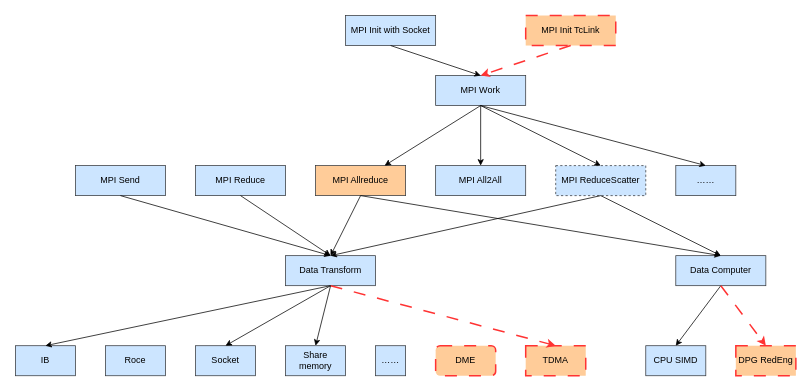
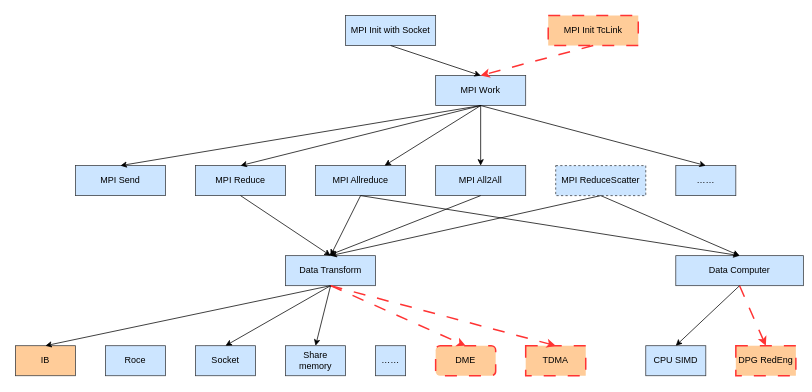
(570, 30) -> (593, 30)
(540, 135) -> none
none -> (294, 136)
none -> (359, 136)
(360, 180) -> (360, 180)
none -> (408, 224)
(223, 225) -> none
(720, 270) -> (739, 270)
none -> (350, 294)
(45, 360) -> (45, 360)
